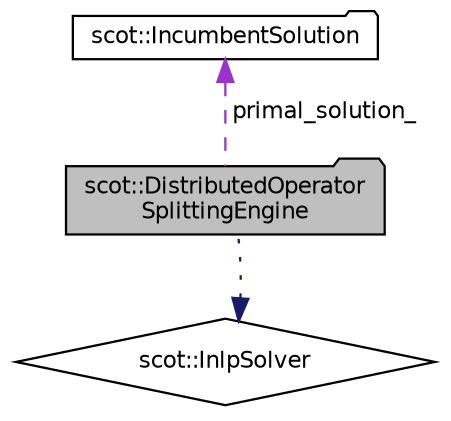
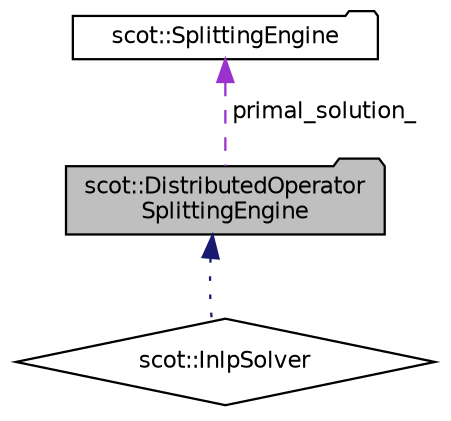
(225, 38) -> (225, 38)
(240, 267) -> (210, 290)
